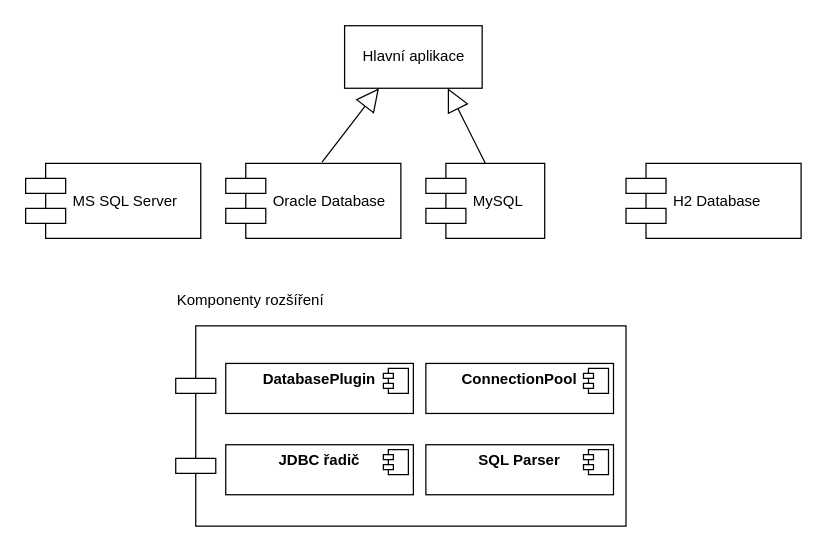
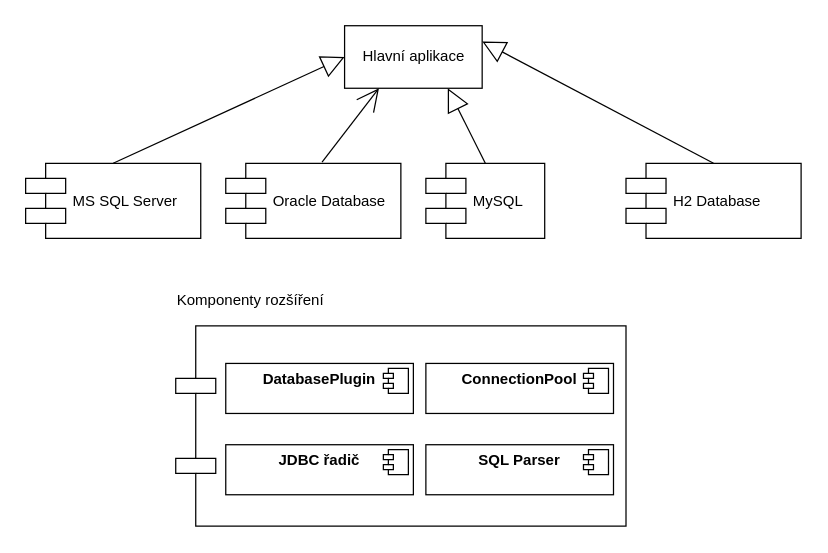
(364, 107) -> (370, 99)
none -> (608, 107)
none -> (218, 115)
